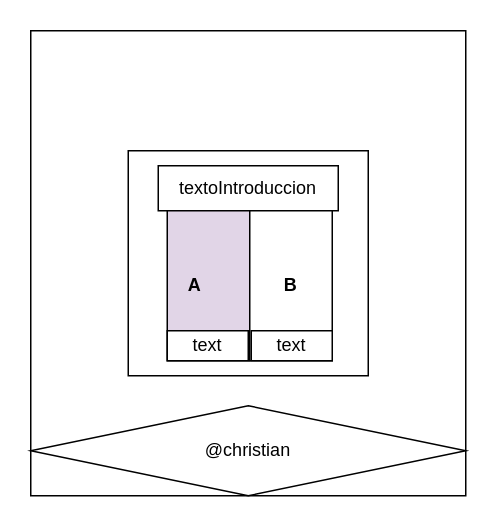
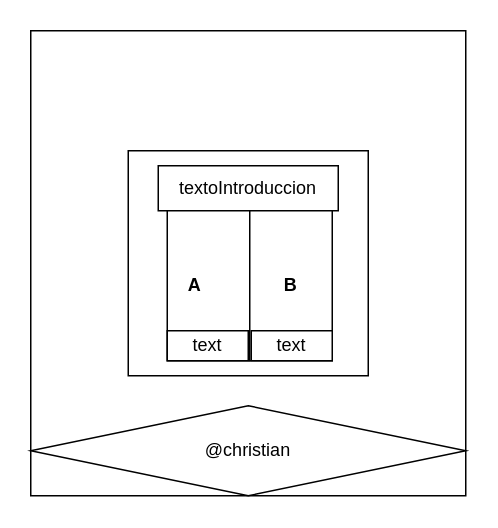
(209, 286) -> (209, 286)
